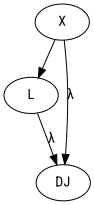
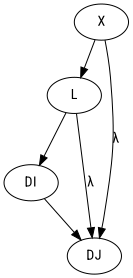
none -> (31, 183)
